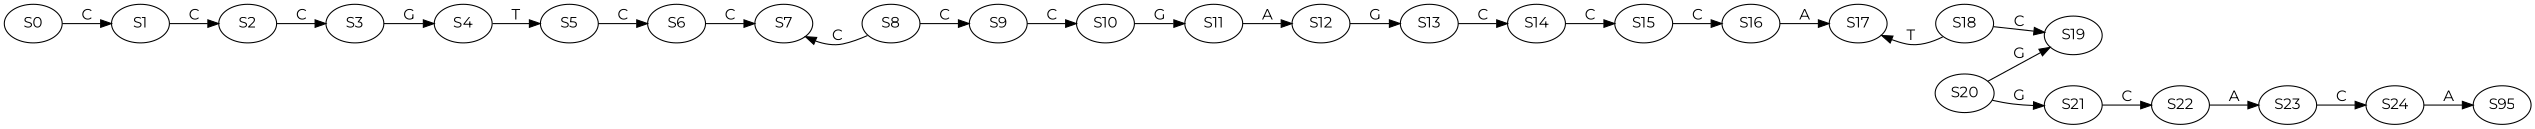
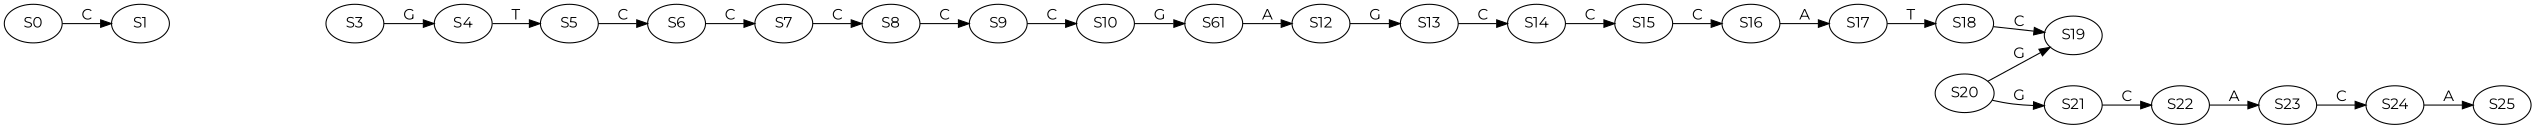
(248, 24) -> none
(1214, 24) -> (1214, 24)
(842, 44) -> (832, 24)
(1918, 45) -> (1906, 24)
(2502, 105) -> (2502, 105)
